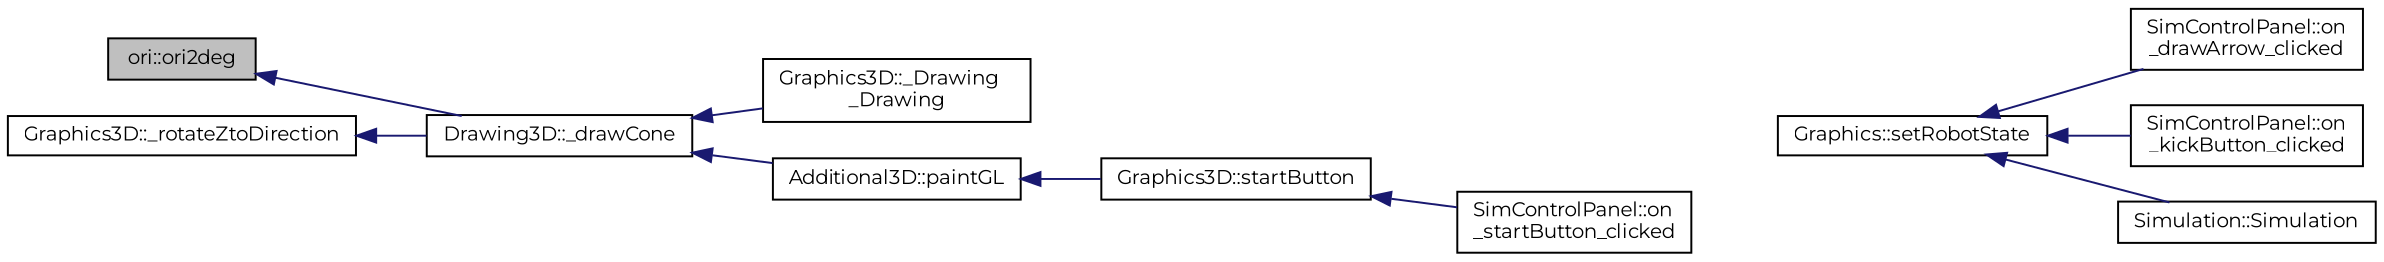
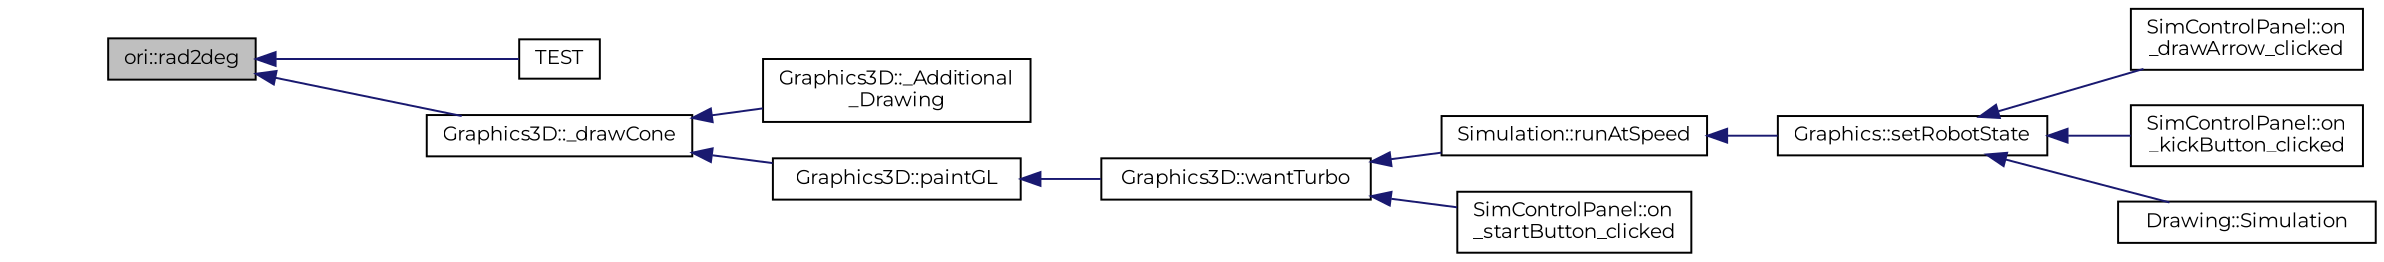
(182, 59) -> (182, 59)
none -> (560, 59)
(897, 90) -> (897, 90)
(182, 136) -> none
(560, 136) -> (560, 136)
none -> (1574, 136)
(897, 179) -> (897, 179)
(1236, 179) -> (1236, 179)
(2247, 222) -> (2247, 222)
